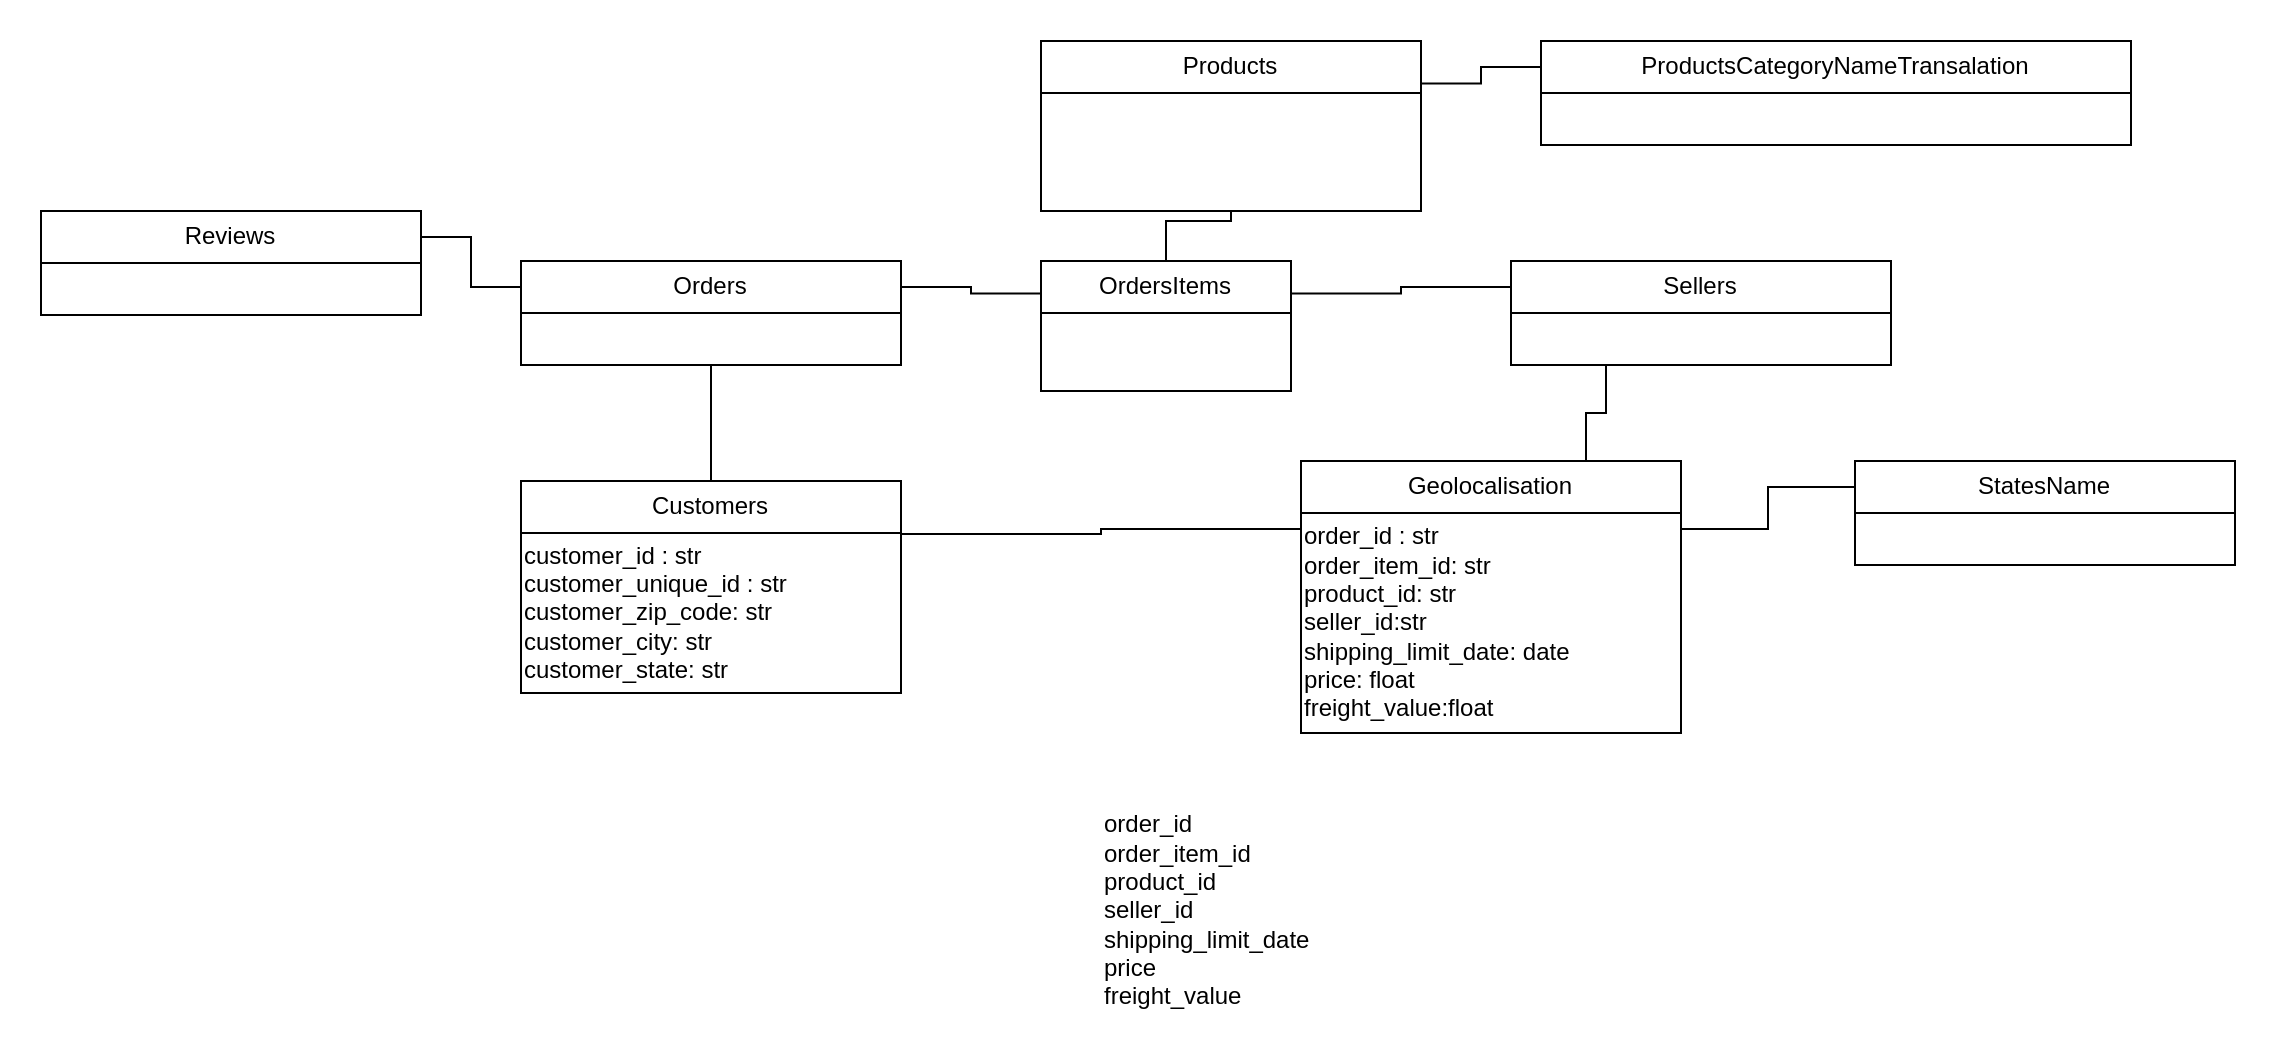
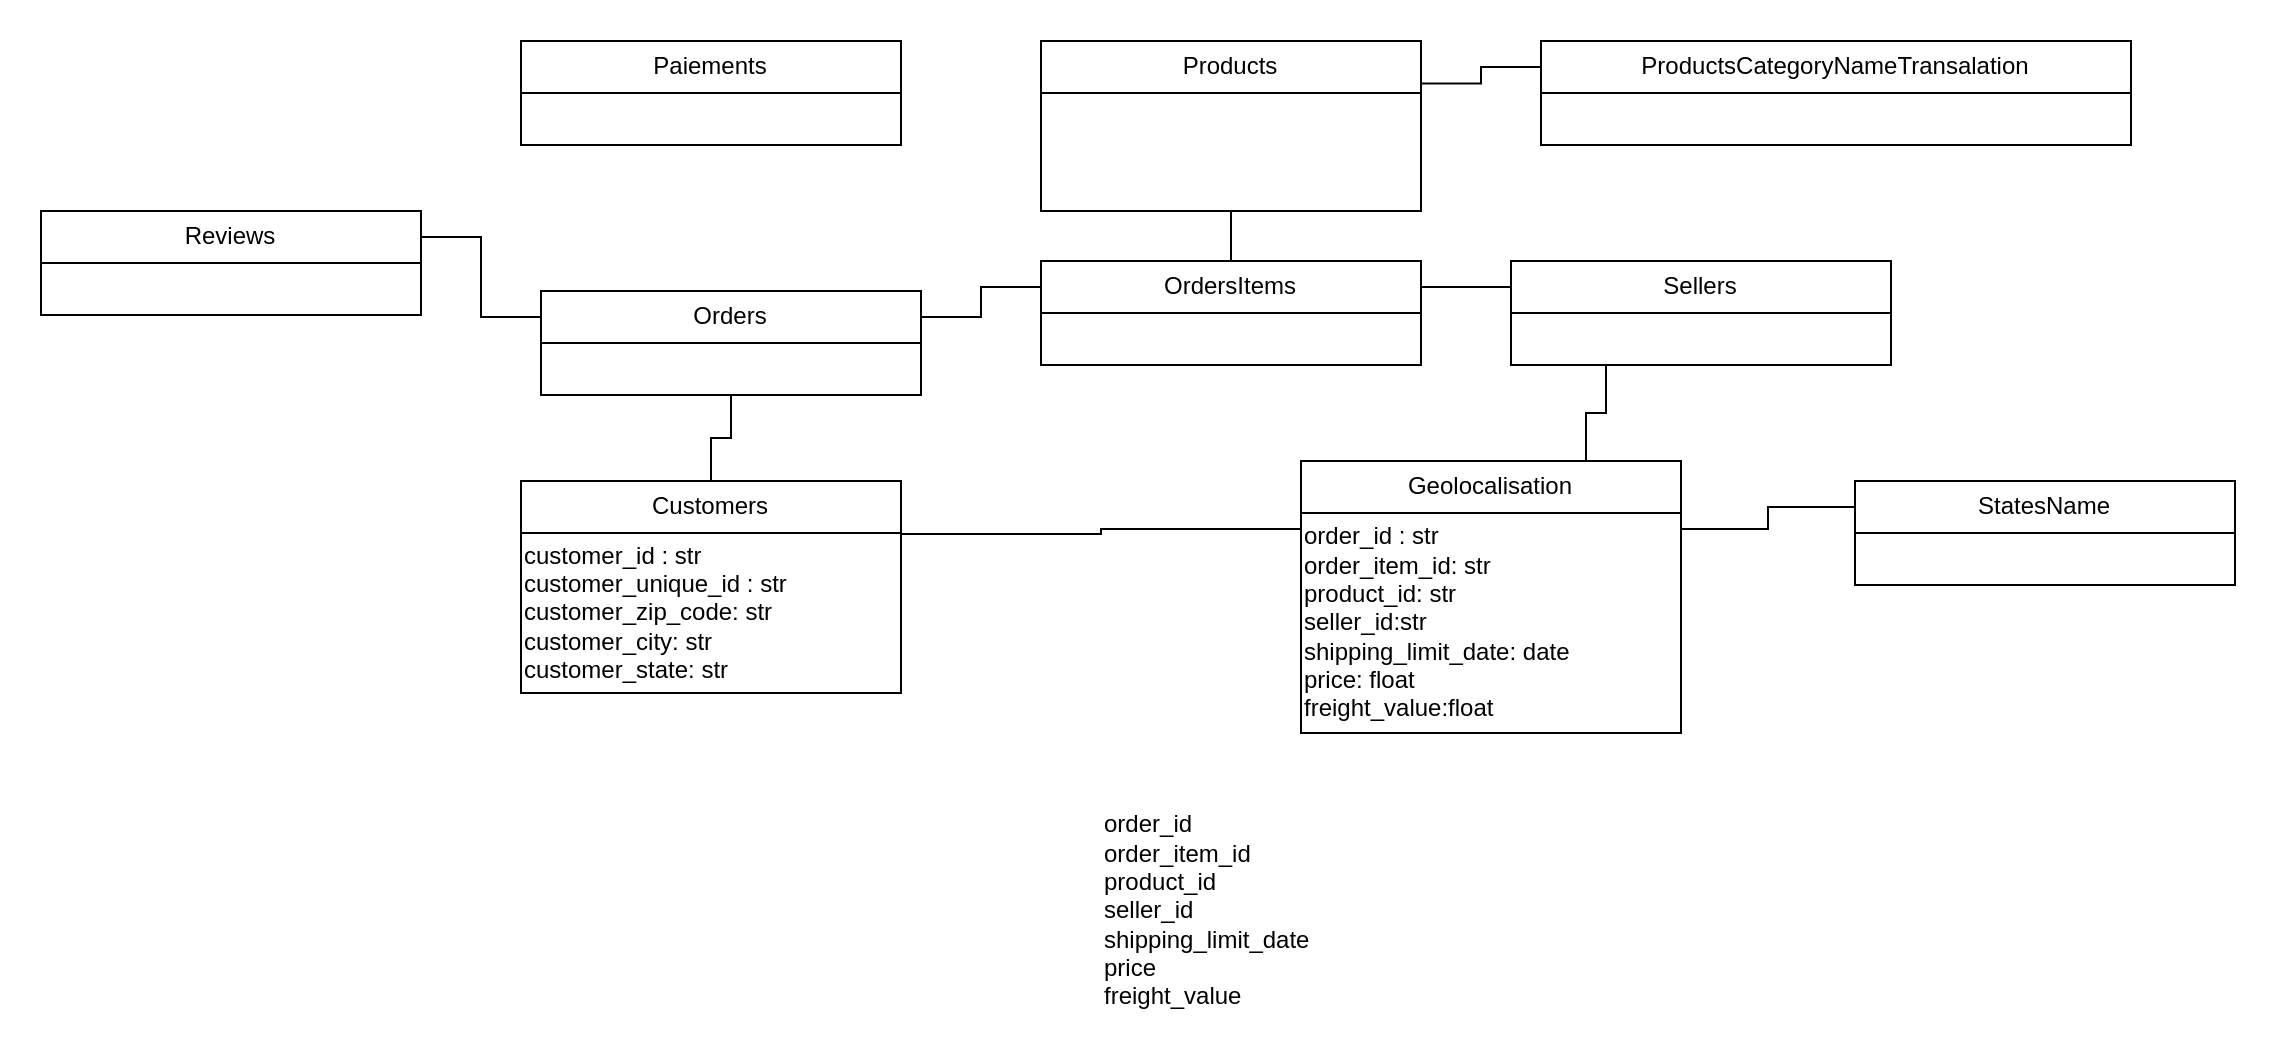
none -> (711, 93)
(711, 313) -> (731, 343)
(1166, 326) -> (1231, 313)
(2045, 513) -> (2045, 533)
